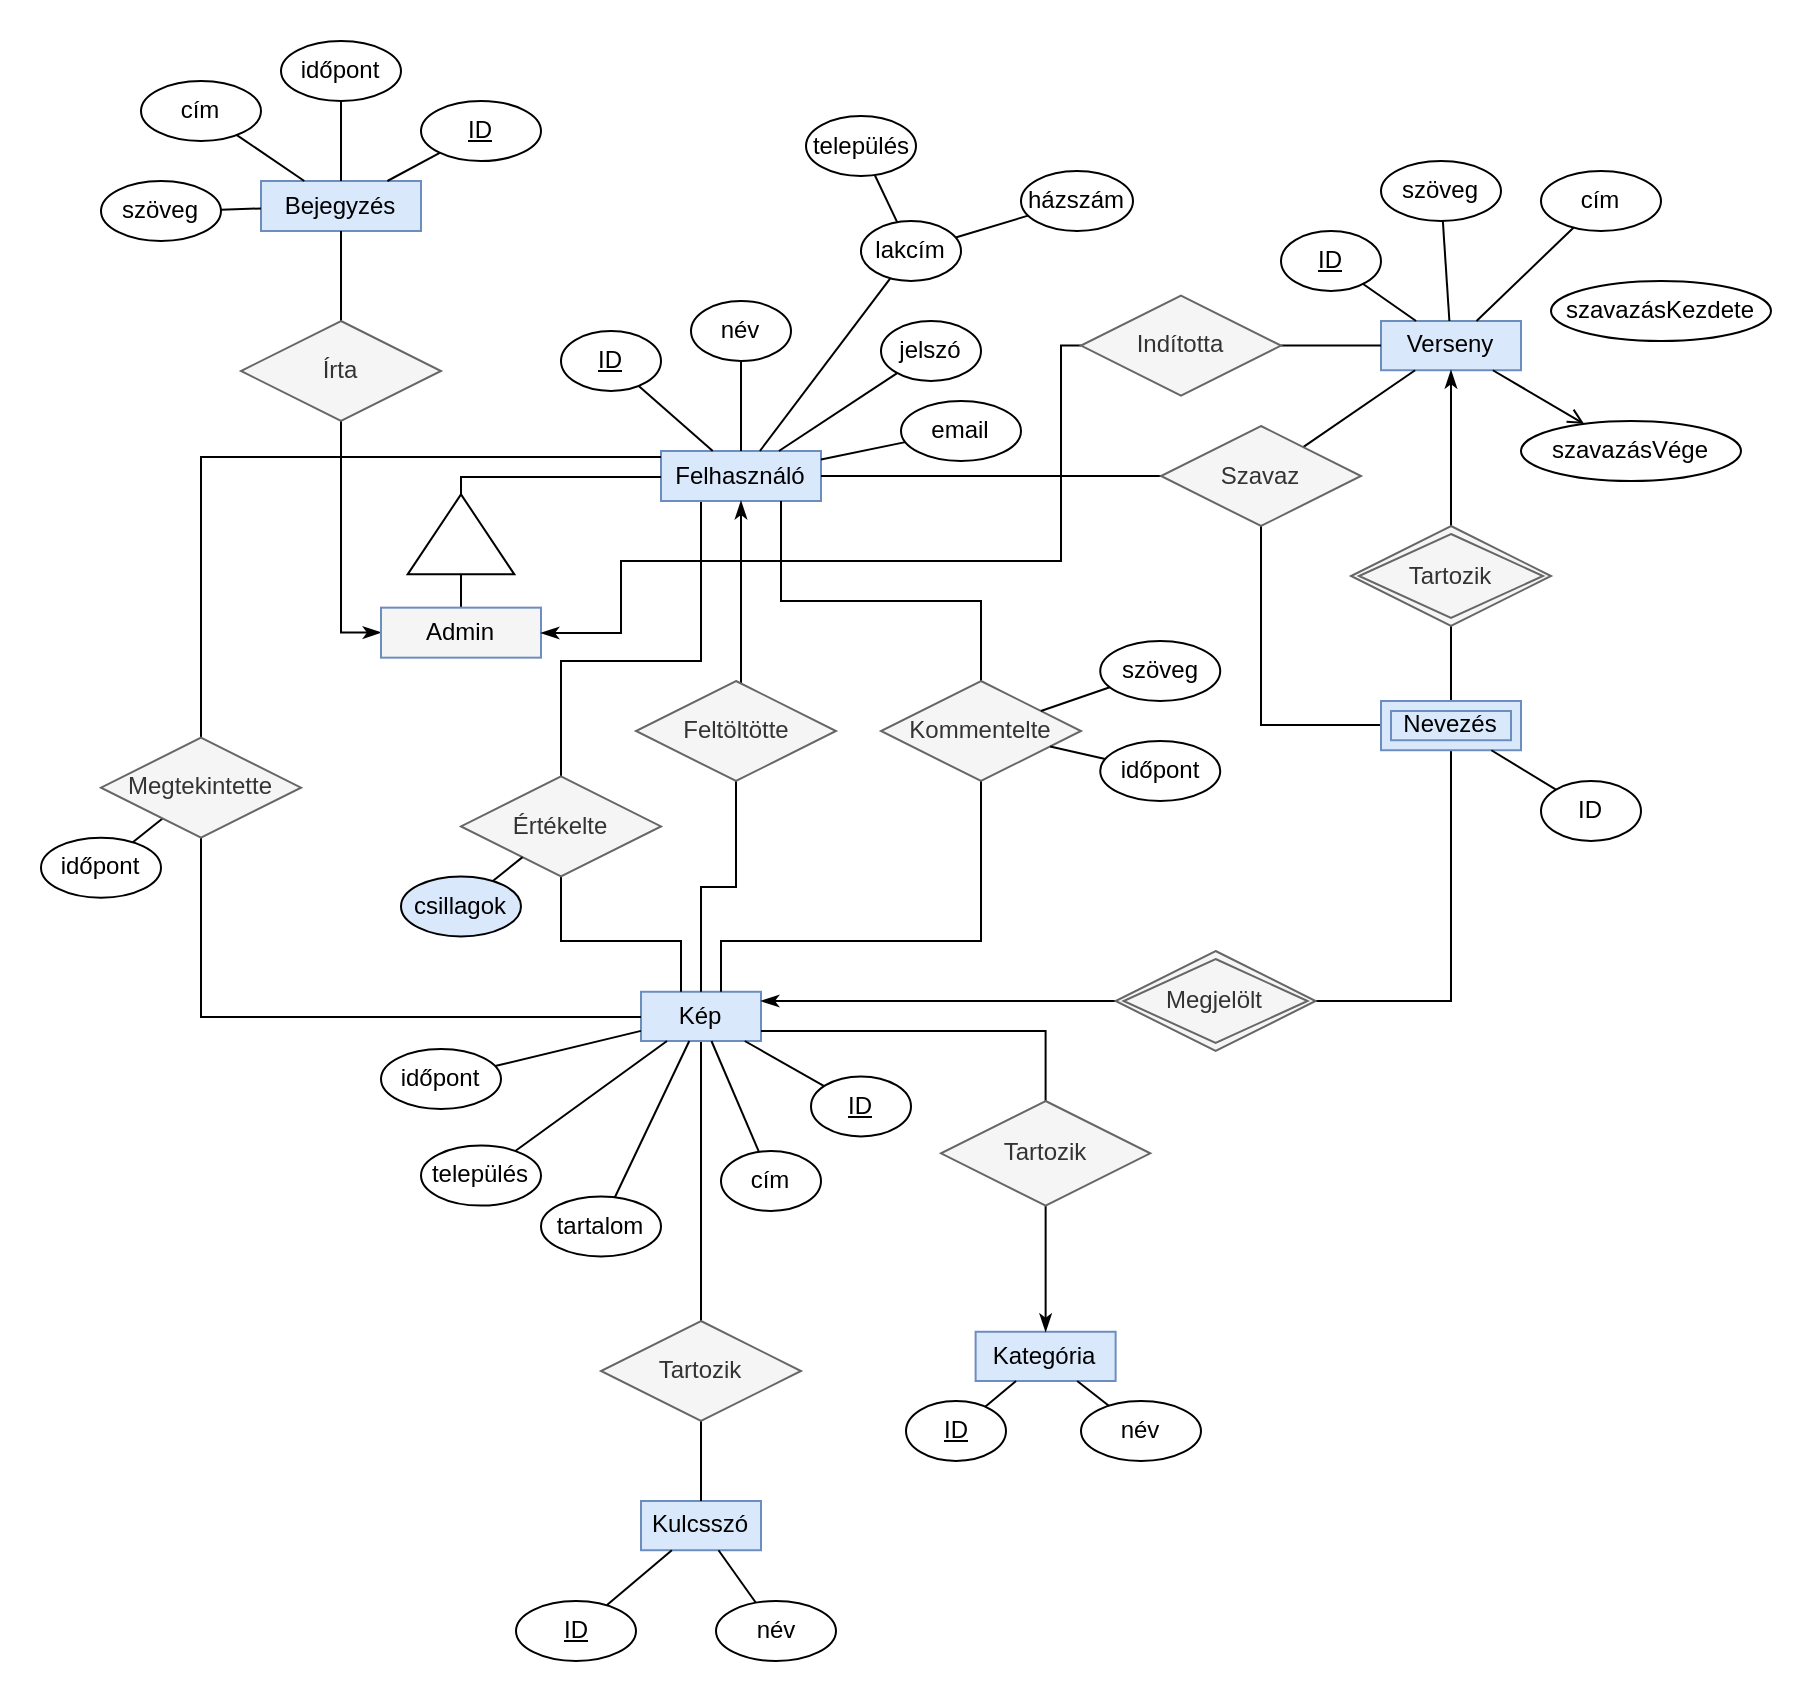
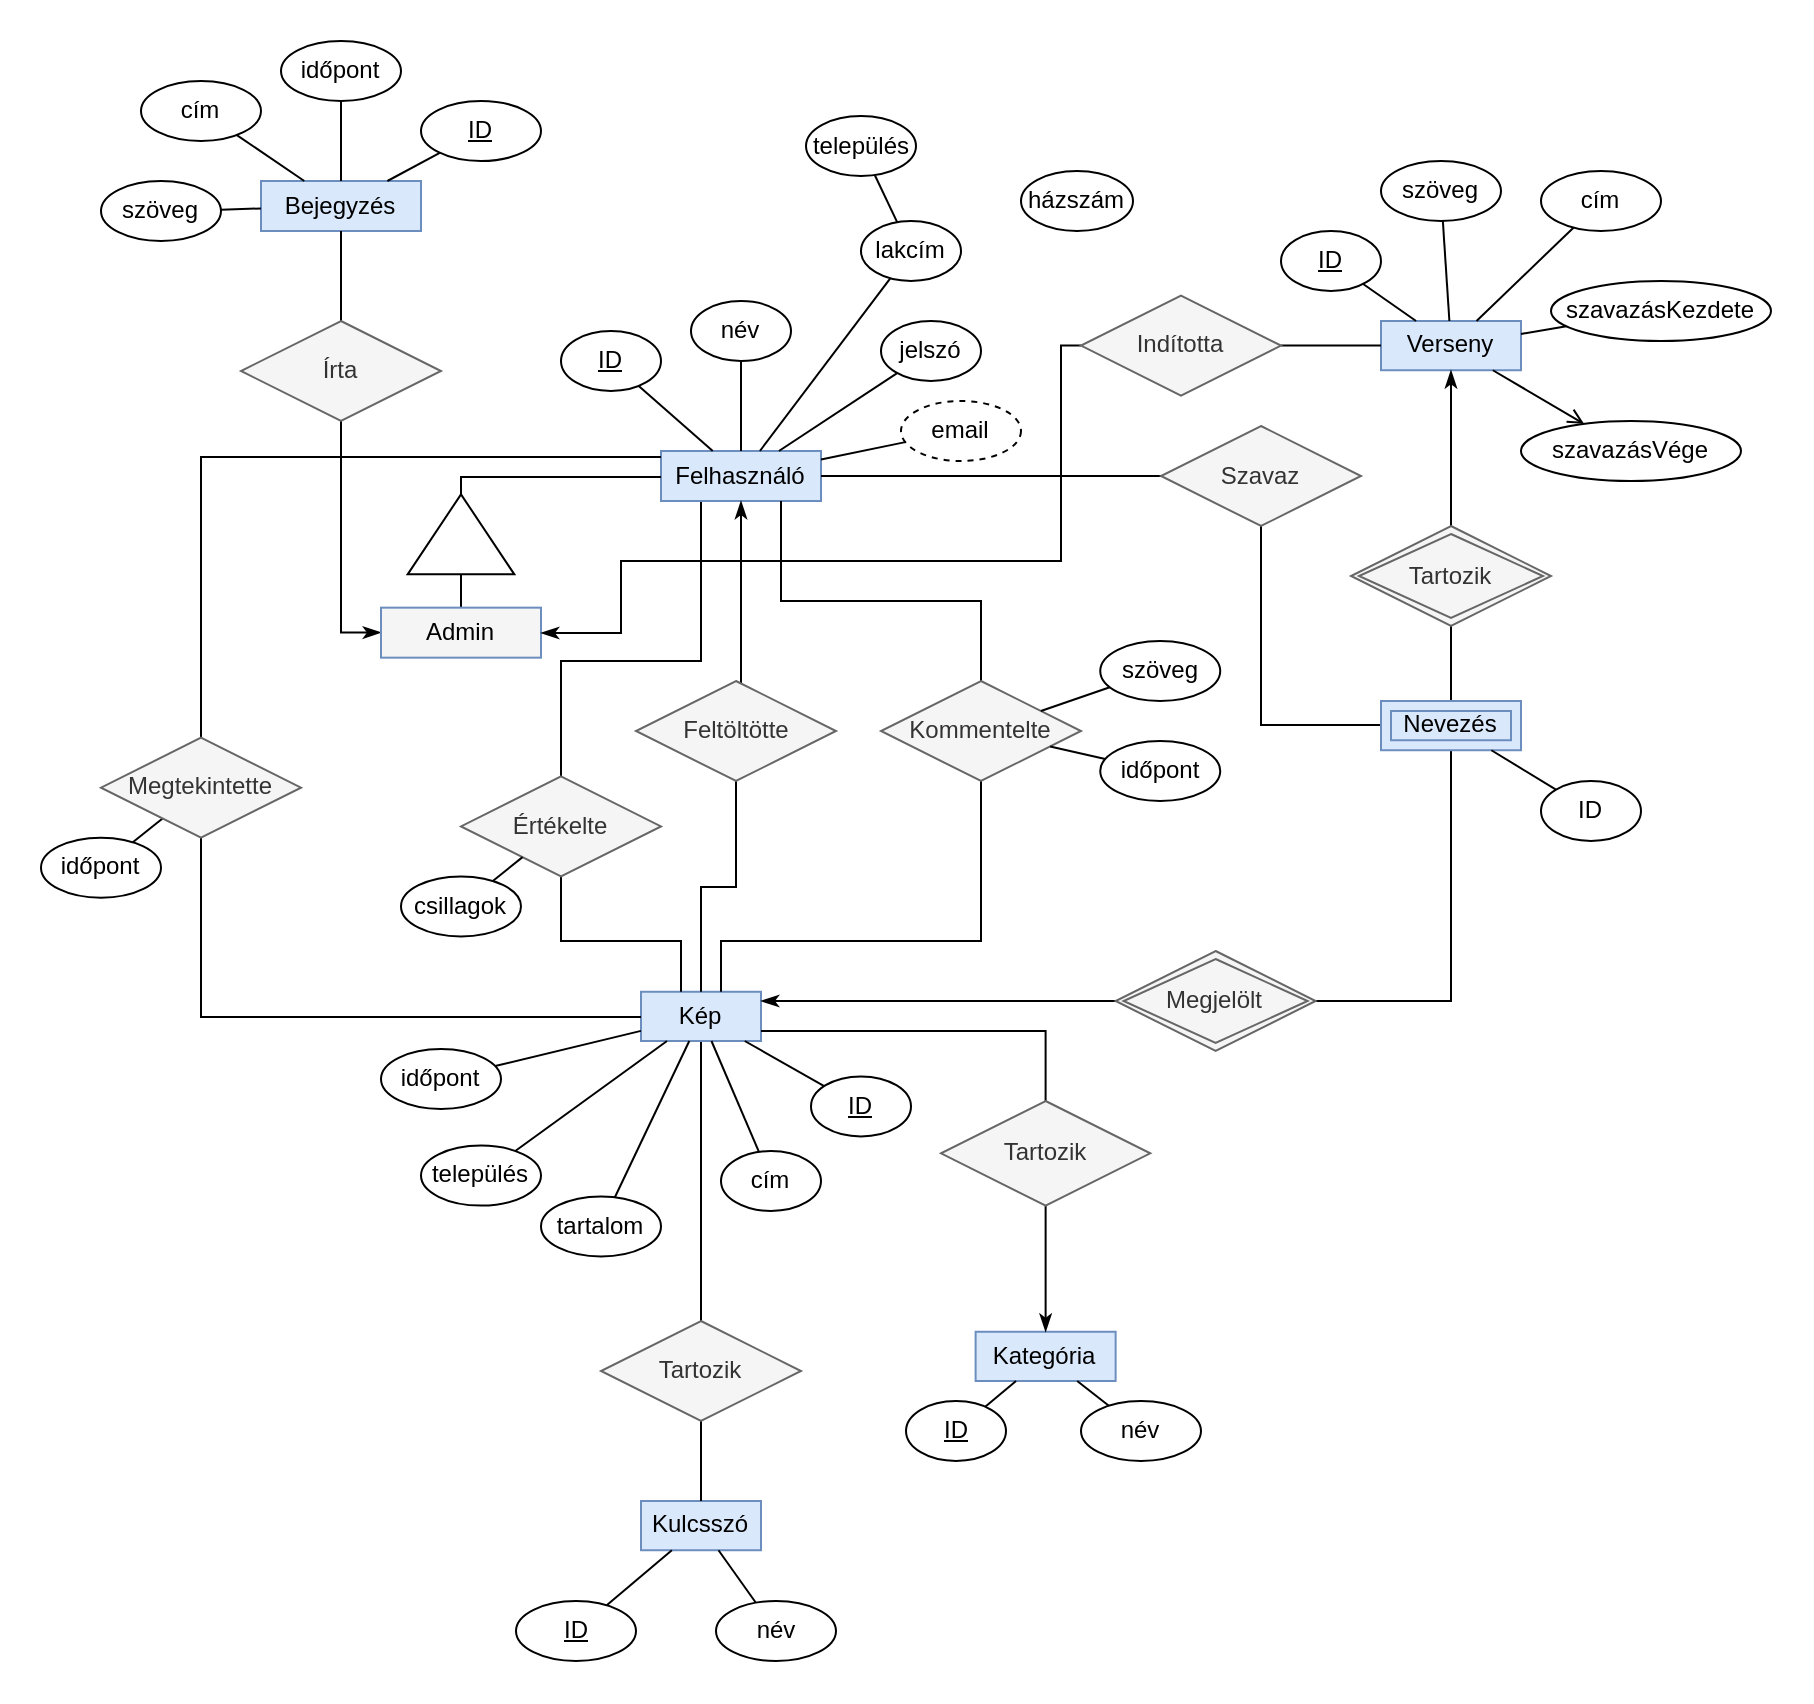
(992, 226) -> none
(1360, 408) -> (1544, 330)
(961, 431) -> (961, 431)
(461, 906) -> (461, 906)
